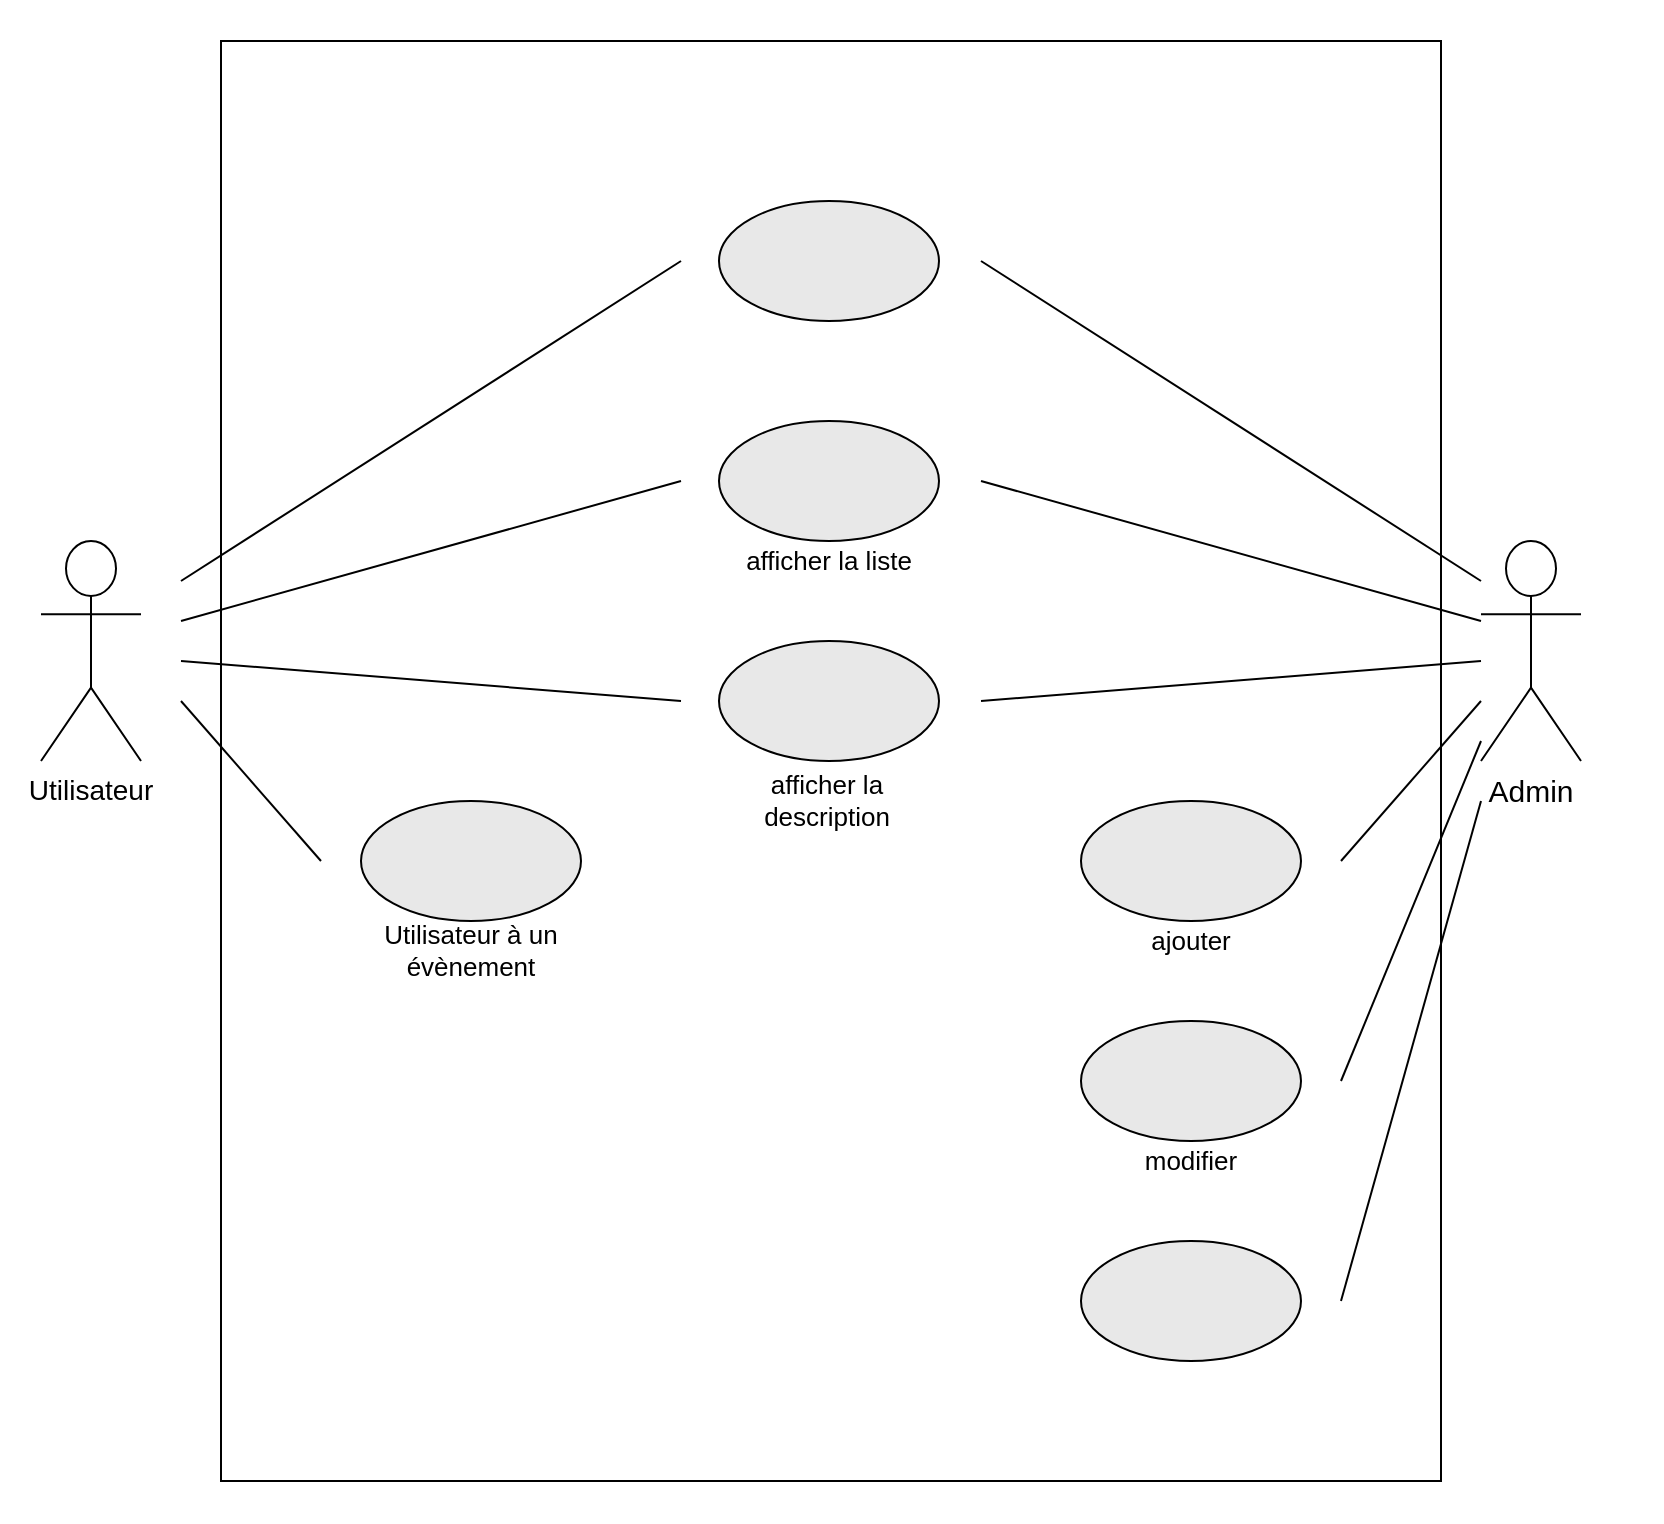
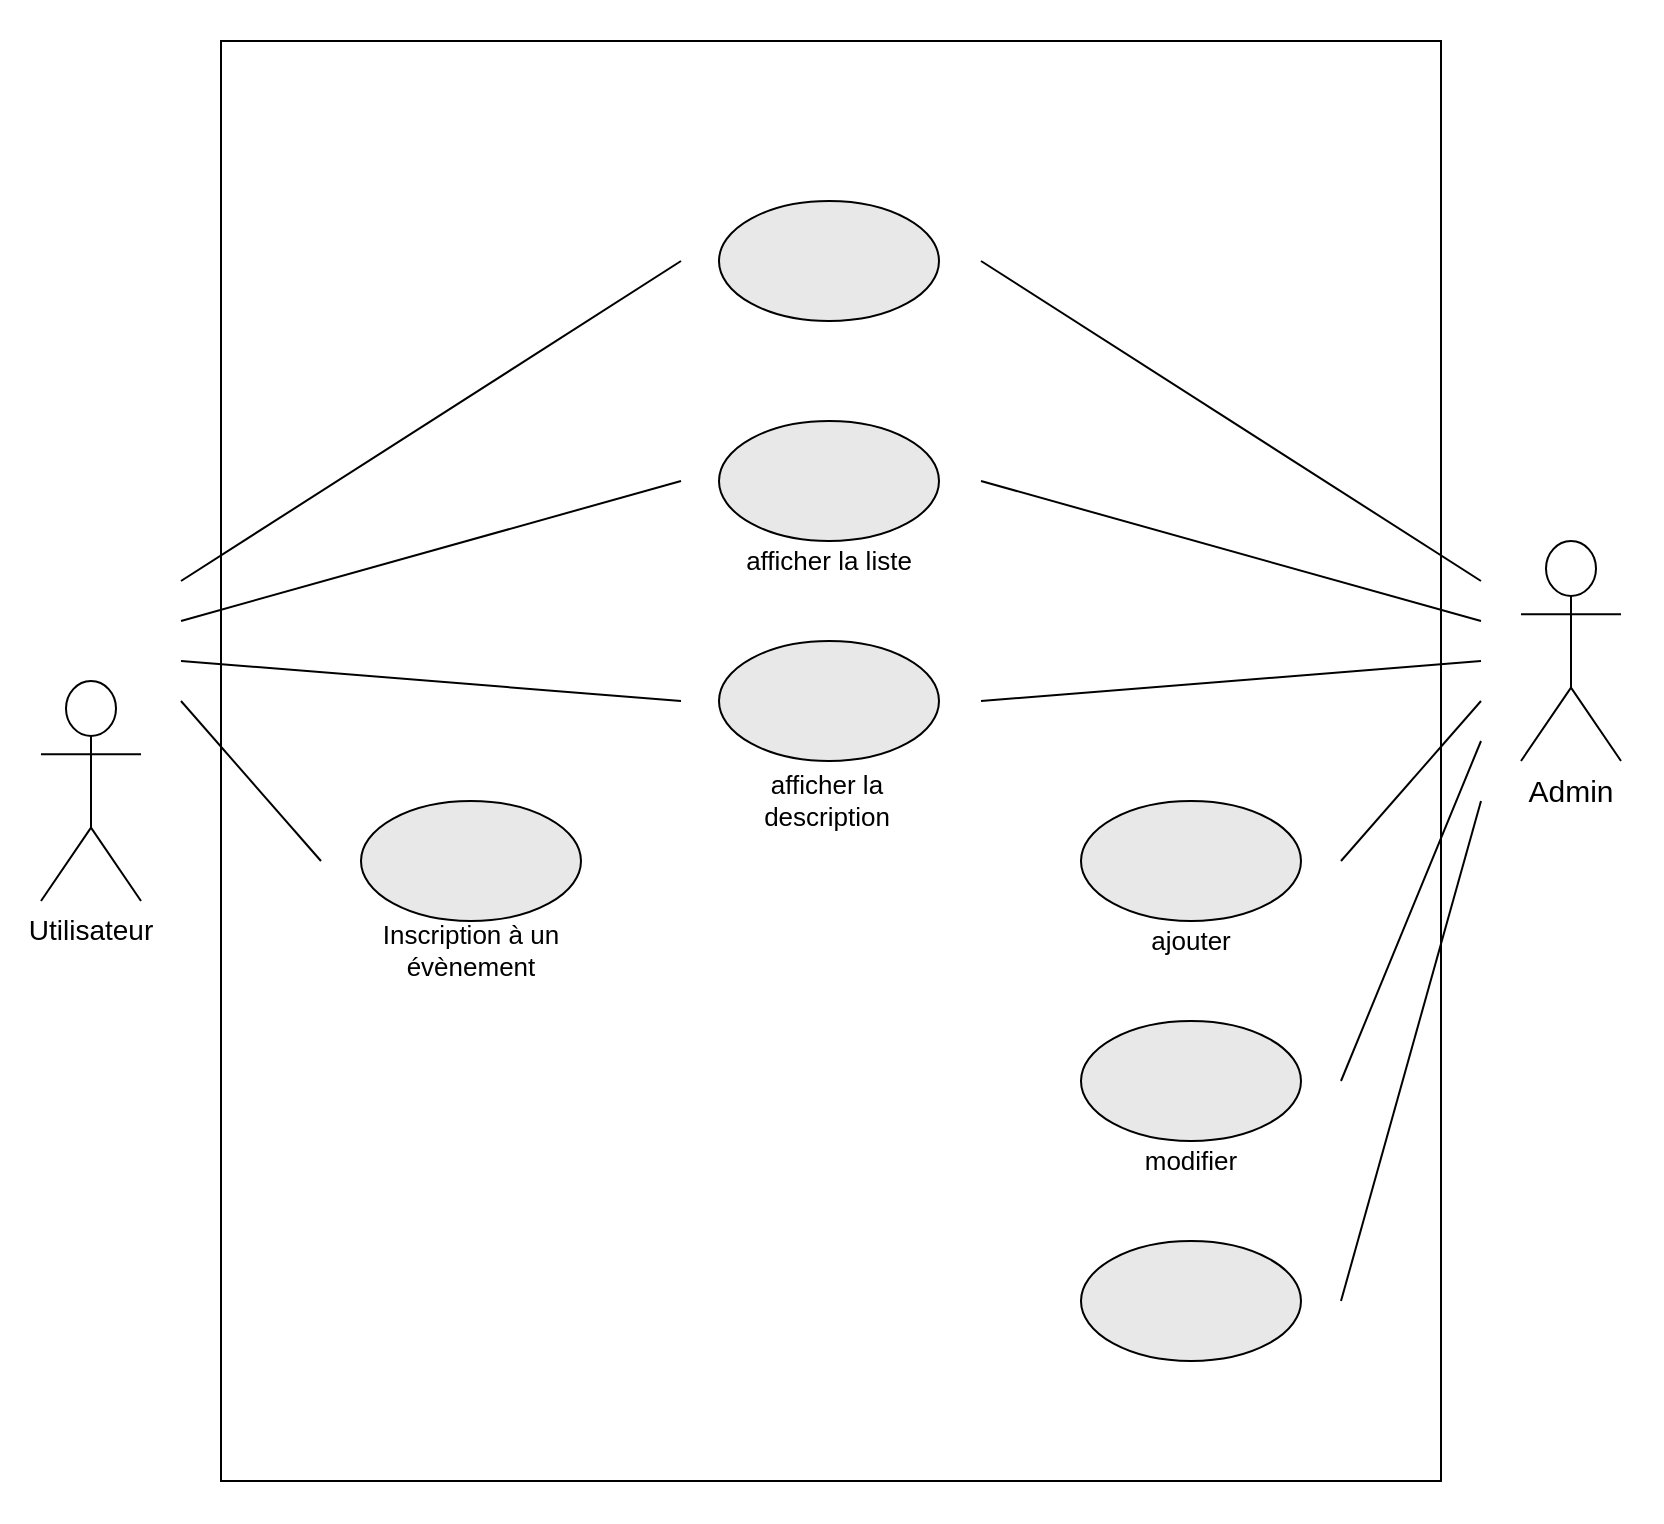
(91, 651) -> (91, 791)
(1531, 651) -> (1571, 651)
(472, 951) -> (472, 951)
